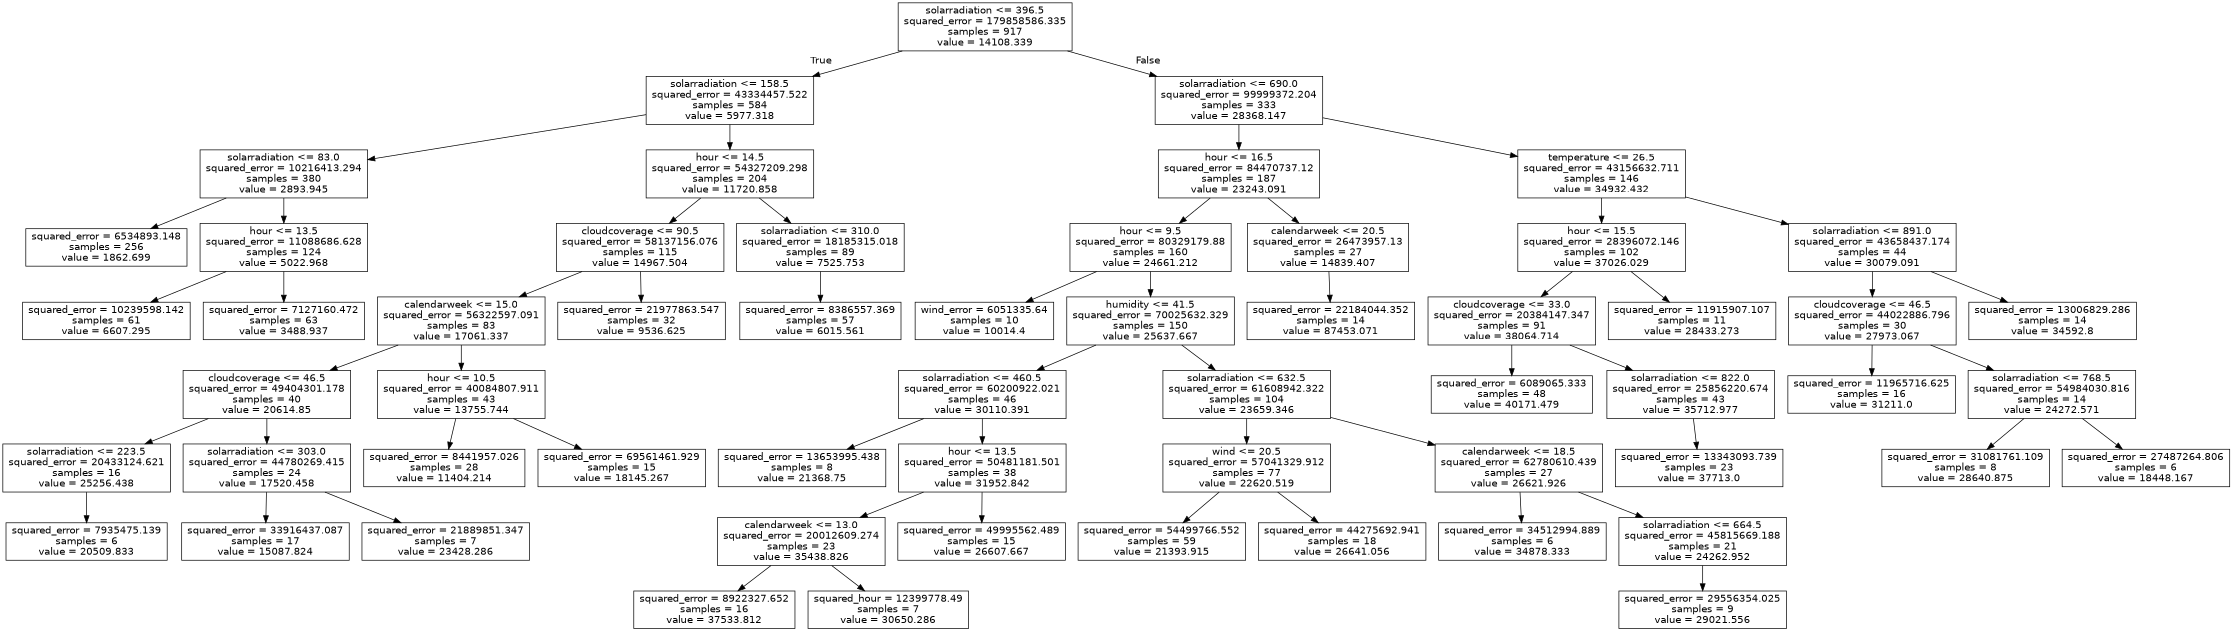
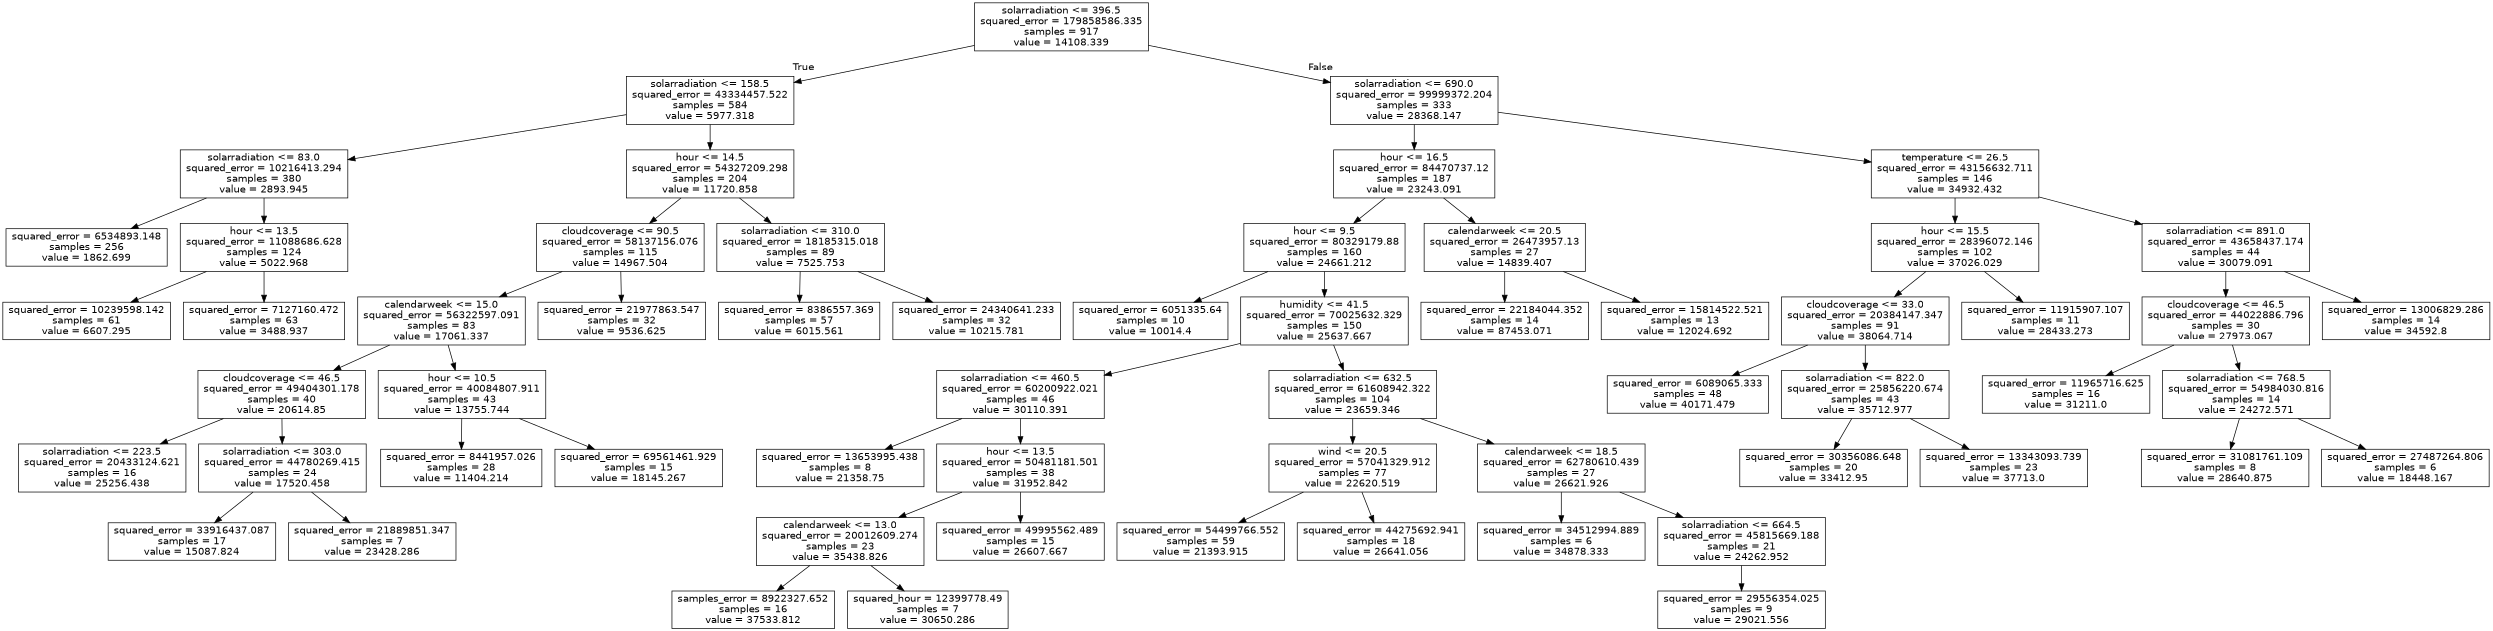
none -> (977, 321)
(984, 321) -> (1151, 321)
none -> (1685, 321)
(802, 468) -> (840, 468)
none -> (1824, 468)
(87, 542) -> none
(714, 610) -> (753, 610)
